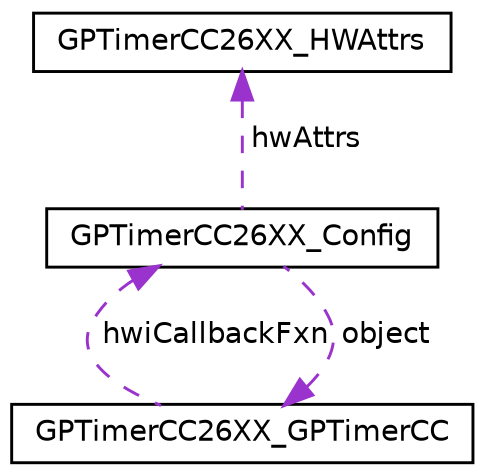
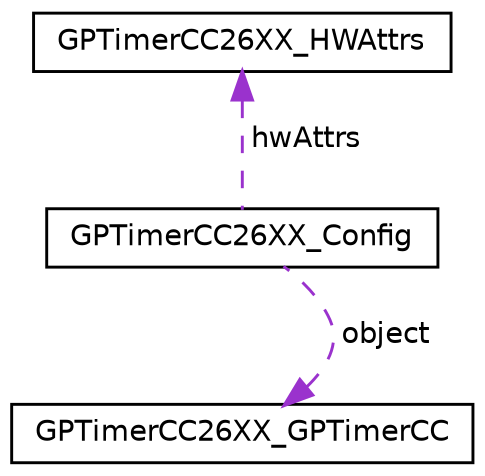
(90, 352) -> none
